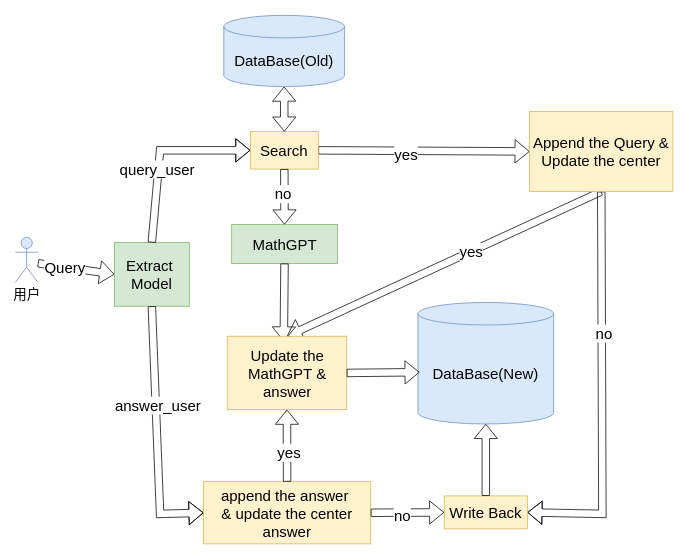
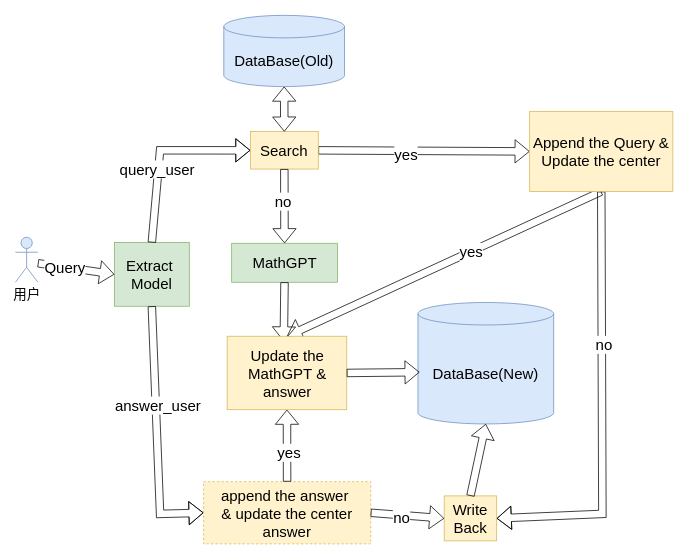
(285, 244) -> (285, 263)
(287, 513) -> (287, 513)
(486, 513) -> (471, 519)
